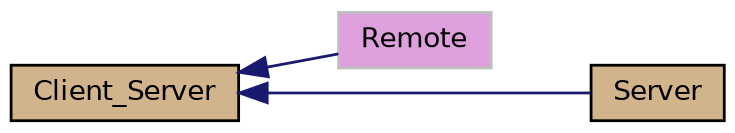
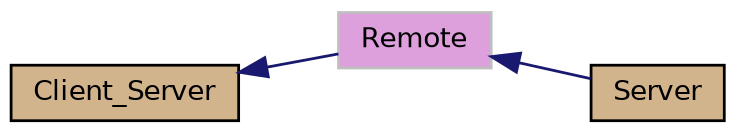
(429, 93) -> (555, 71)
